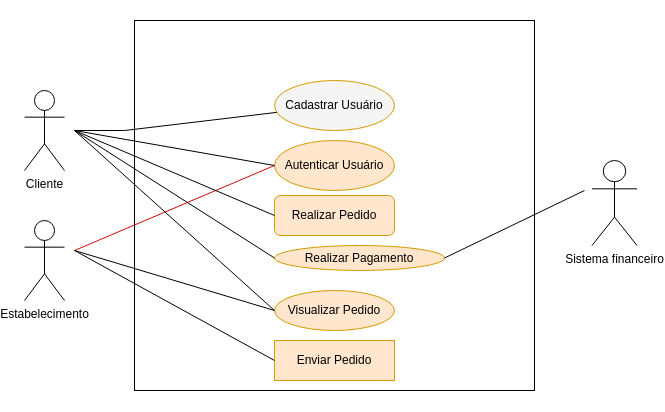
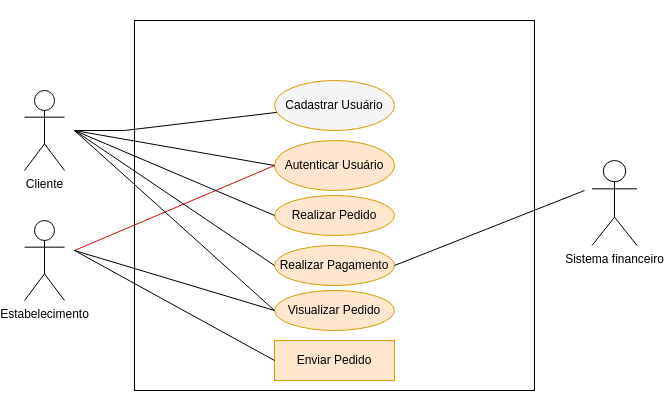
(335, 216) -> (335, 216)
(360, 258) -> (335, 266)
